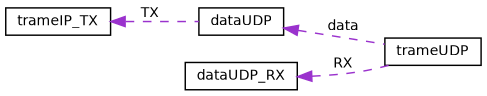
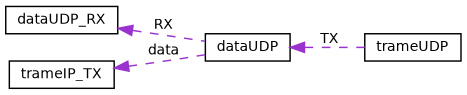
(148, 14) -> (162, 51)
(341, 27) -> (327, 39)
(351, 73) -> (169, 36)
